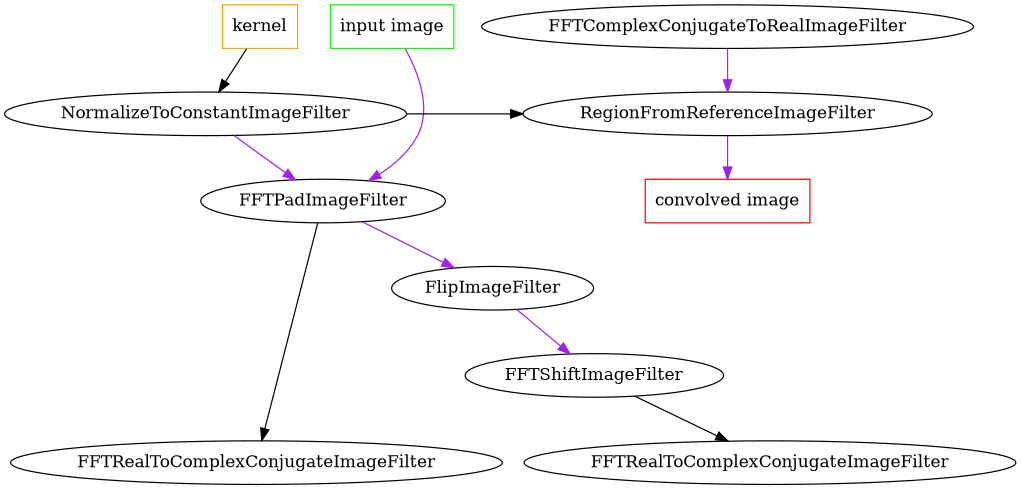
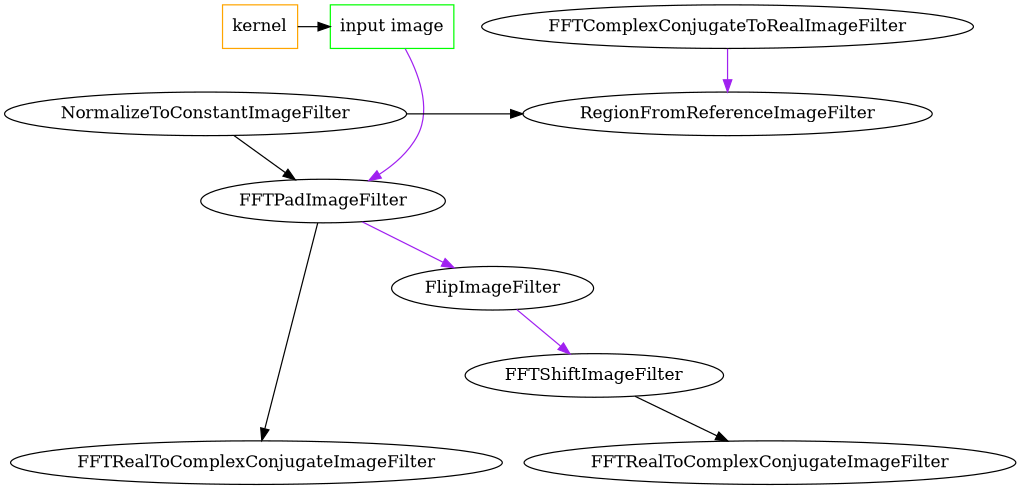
(236, 65) -> (308, 27)
(260, 154) -> (260, 154)
(728, 201) -> none
